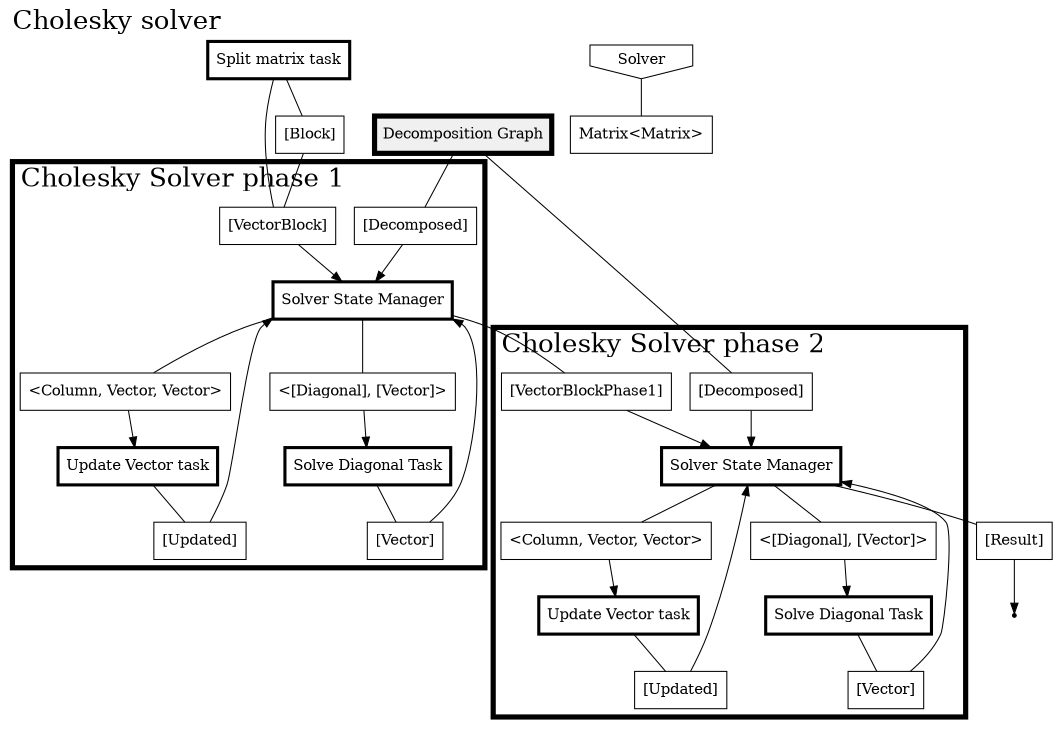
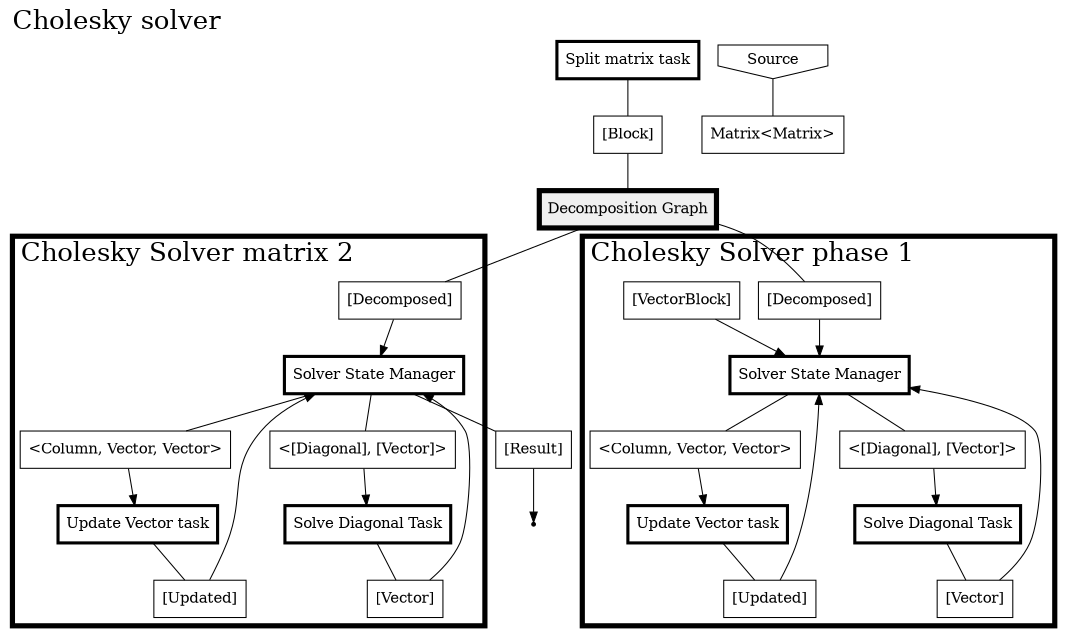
(641, 60) -> (773, 60)
(265, 143) -> none
(294, 180) -> (628, 172)
(664, 346) -> (188, 255)
(586, 392) -> none
